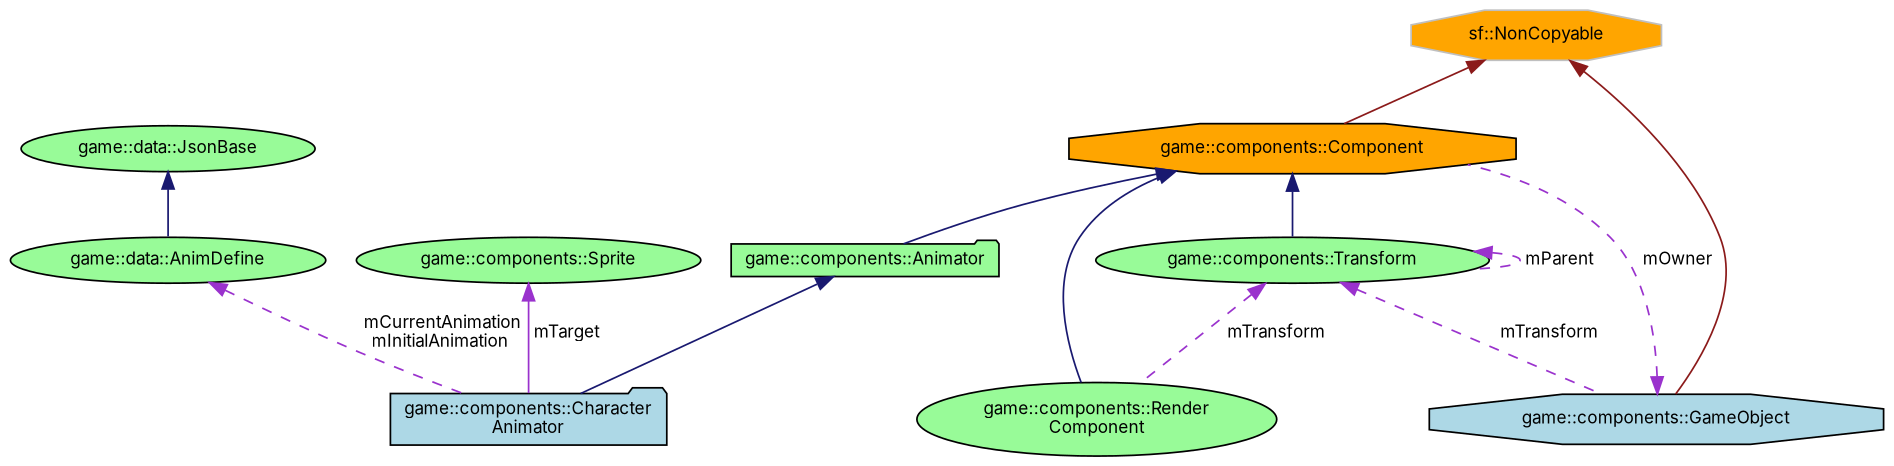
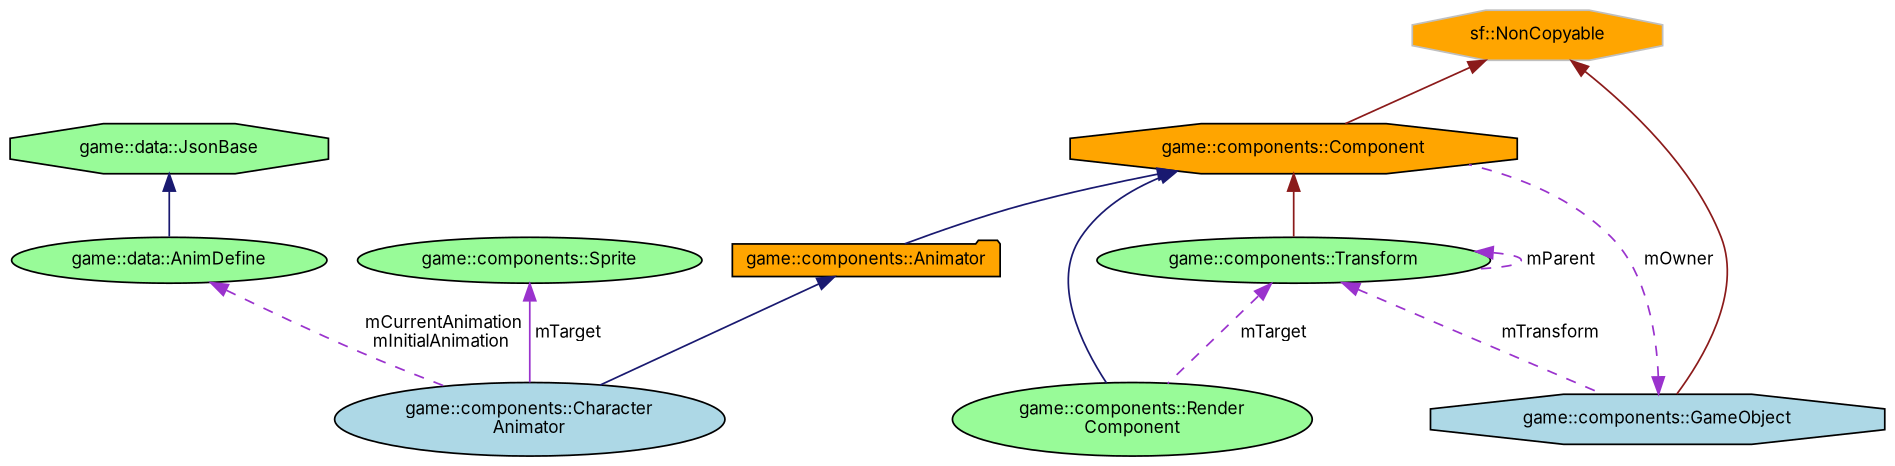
(168, 149) -> (169, 149)
(1293, 214) -> (1294, 214)
(865, 260) -> (866, 260)
(1274, 333) -> (1271, 333)
(529, 419) -> (530, 419)
